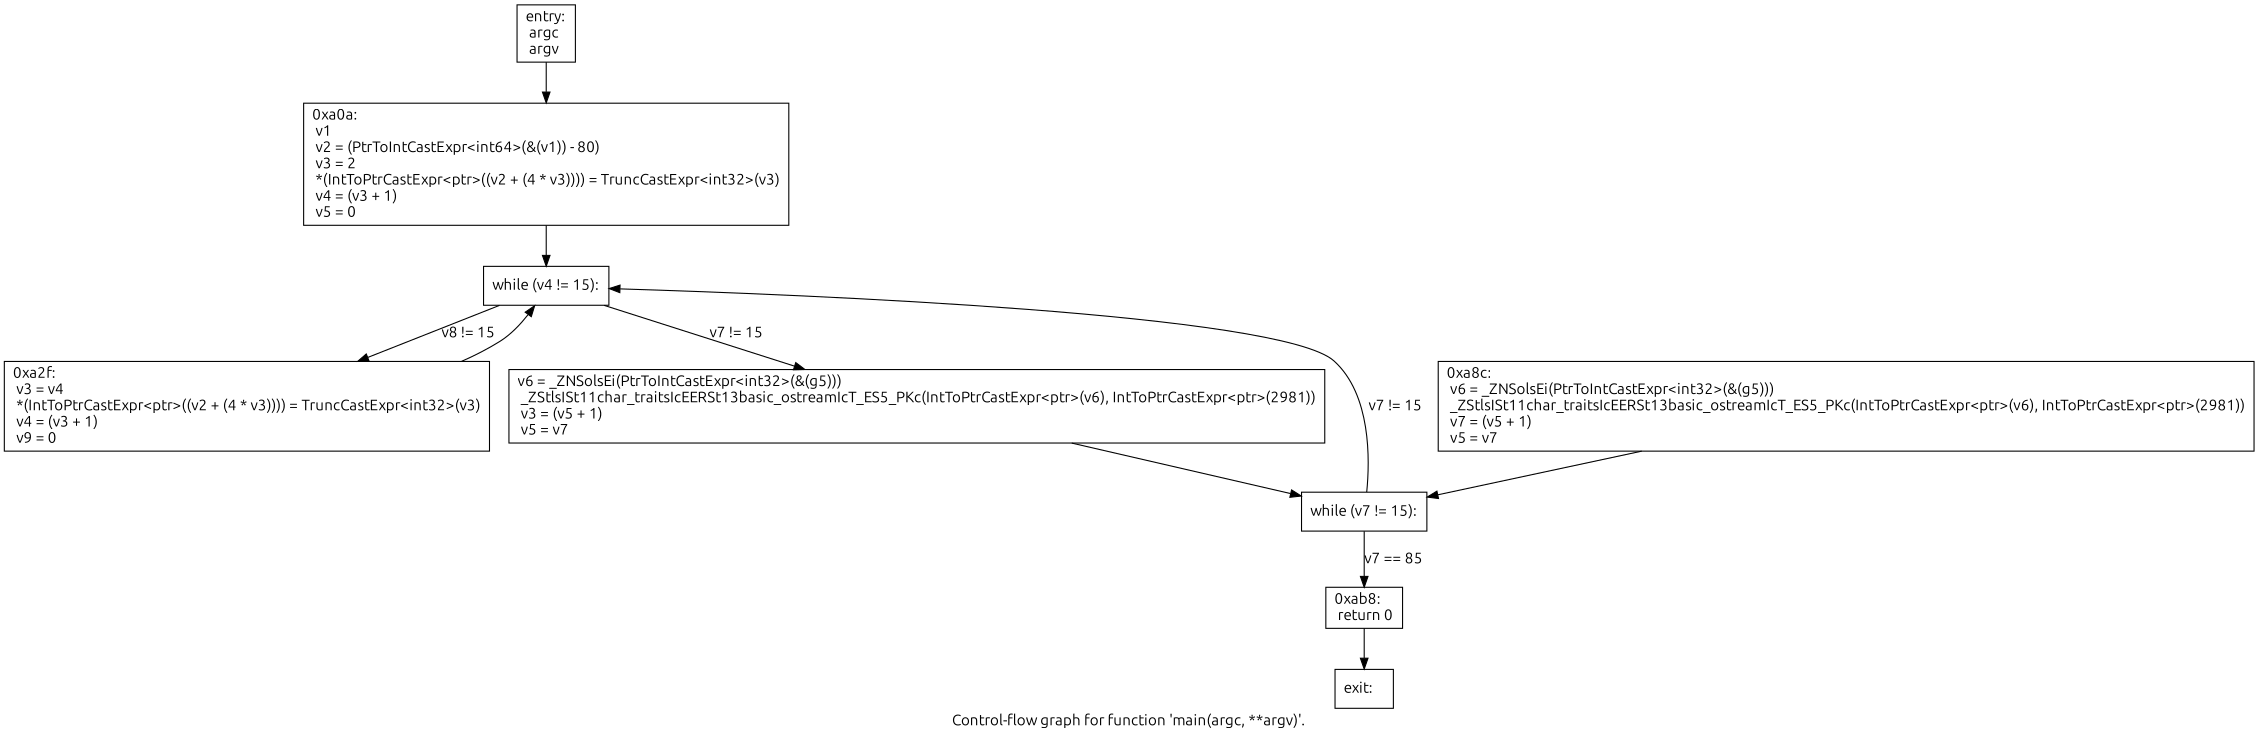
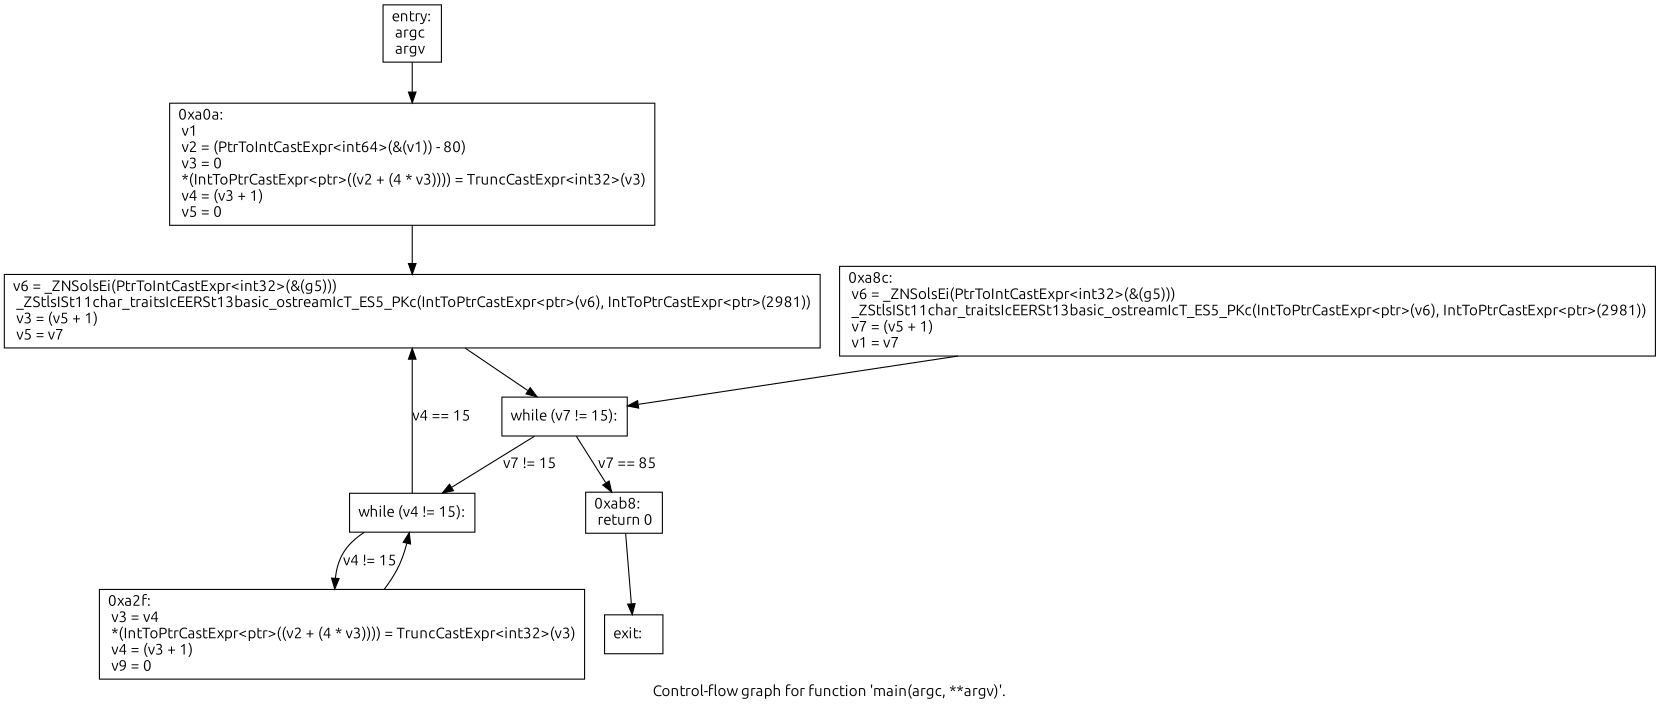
(334, 164) -> (200, 164)
(546, 240) -> (412, 244)
(468, 333) -> (370, 561)
(736, 333) -> (442, 417)
(1473, 438) -> (874, 343)
